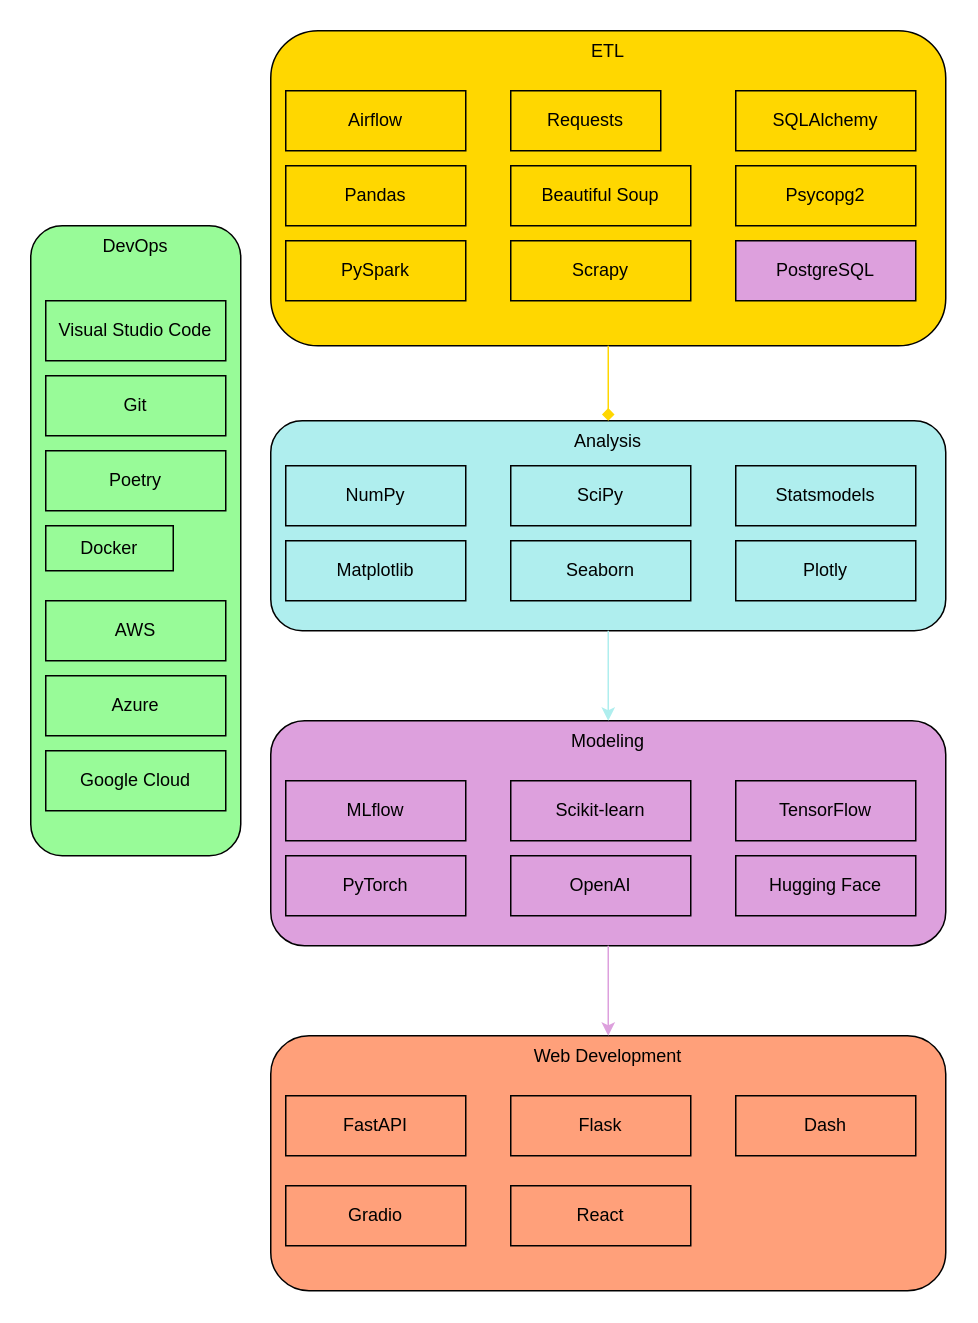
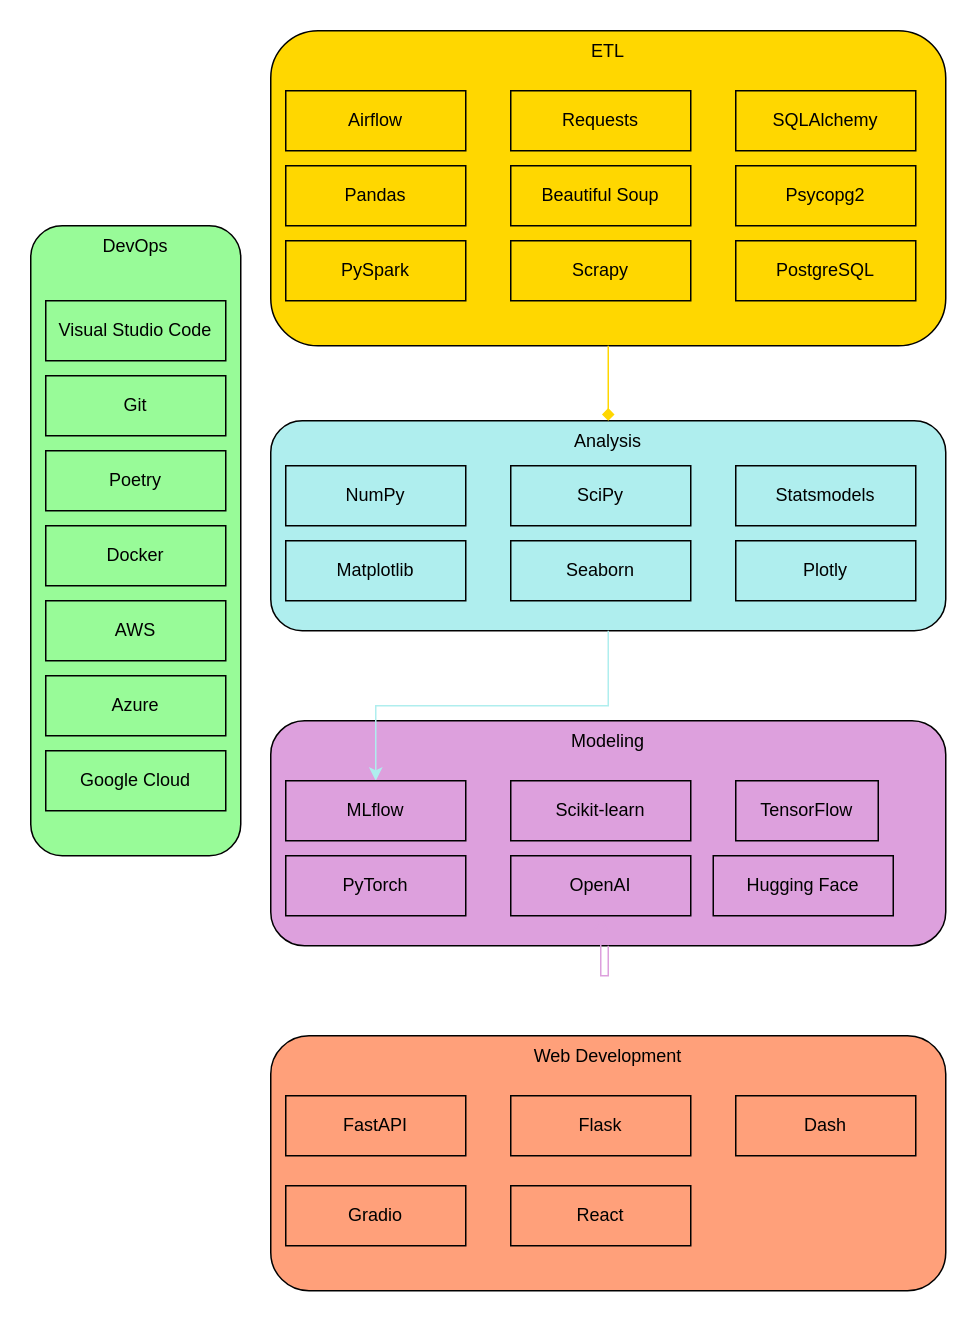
(586, 121) -> (601, 121)
(826, 271) -> (826, 271)
(110, 548) -> (136, 556)
(608, 707) -> (376, 720)
(826, 811) -> (807, 811)
(826, 886) -> (803, 886)
(608, 999) -> (601, 945)
